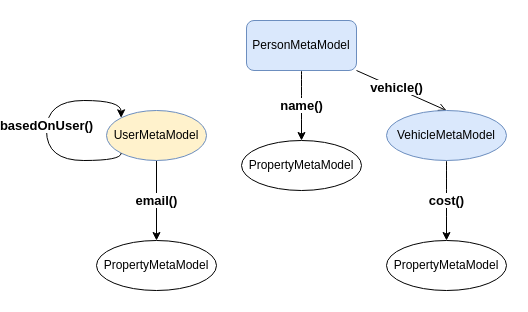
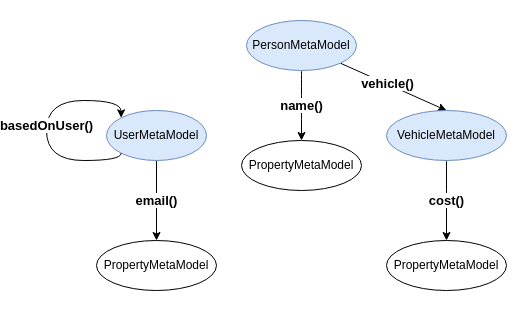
(302, 46) -> (302, 46)
(441, 108) -> (439, 107)
(157, 136) -> (157, 136)
